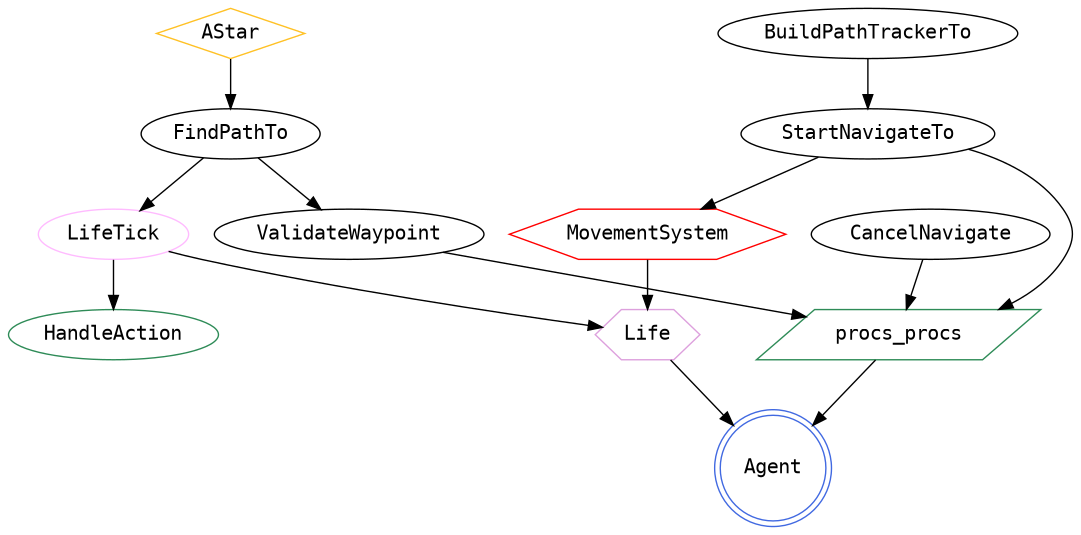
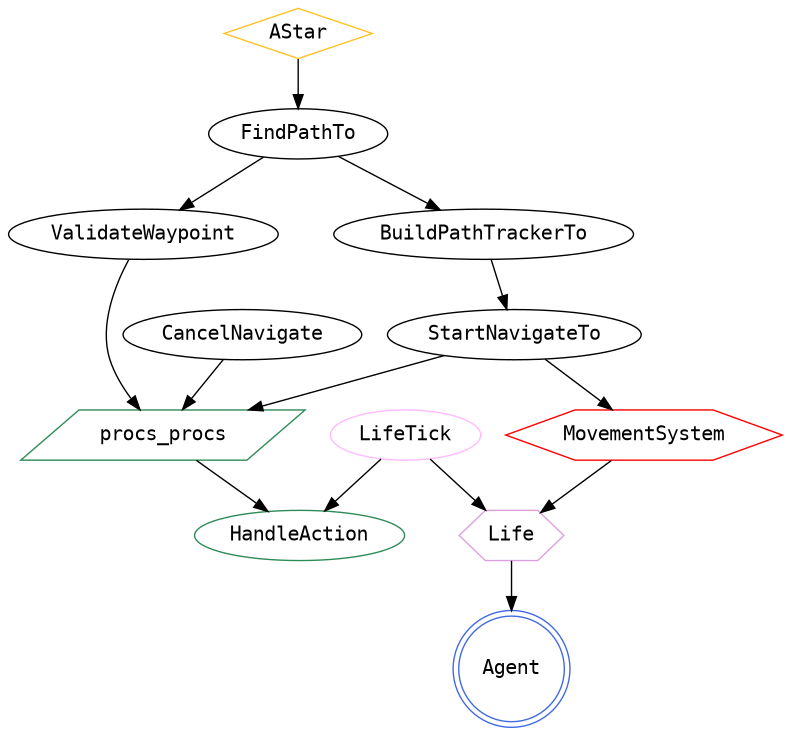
(177, 180) -> (383, 180)
(849, 388) -> (226, 482)
